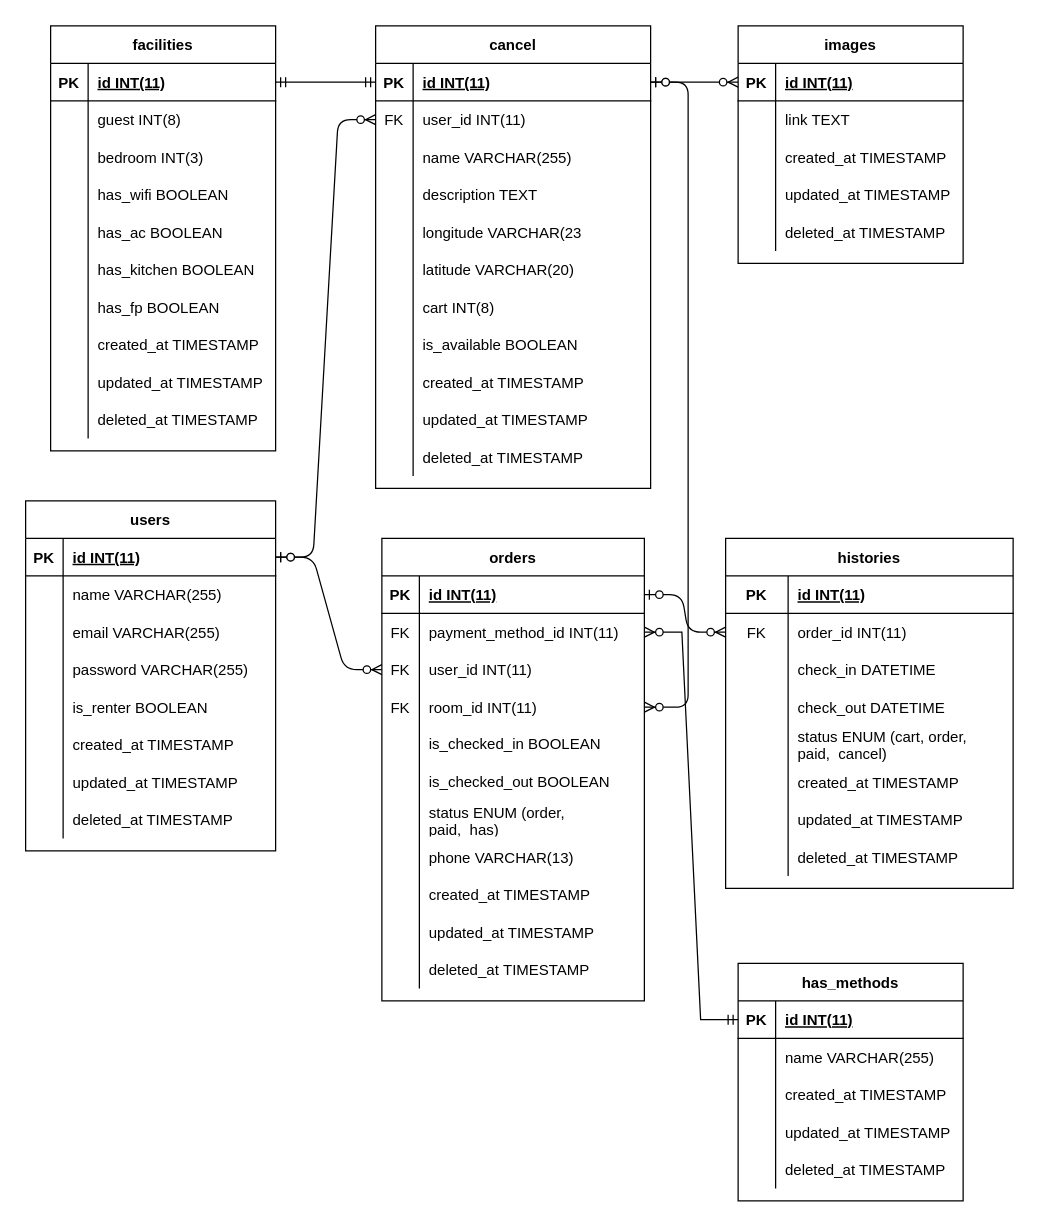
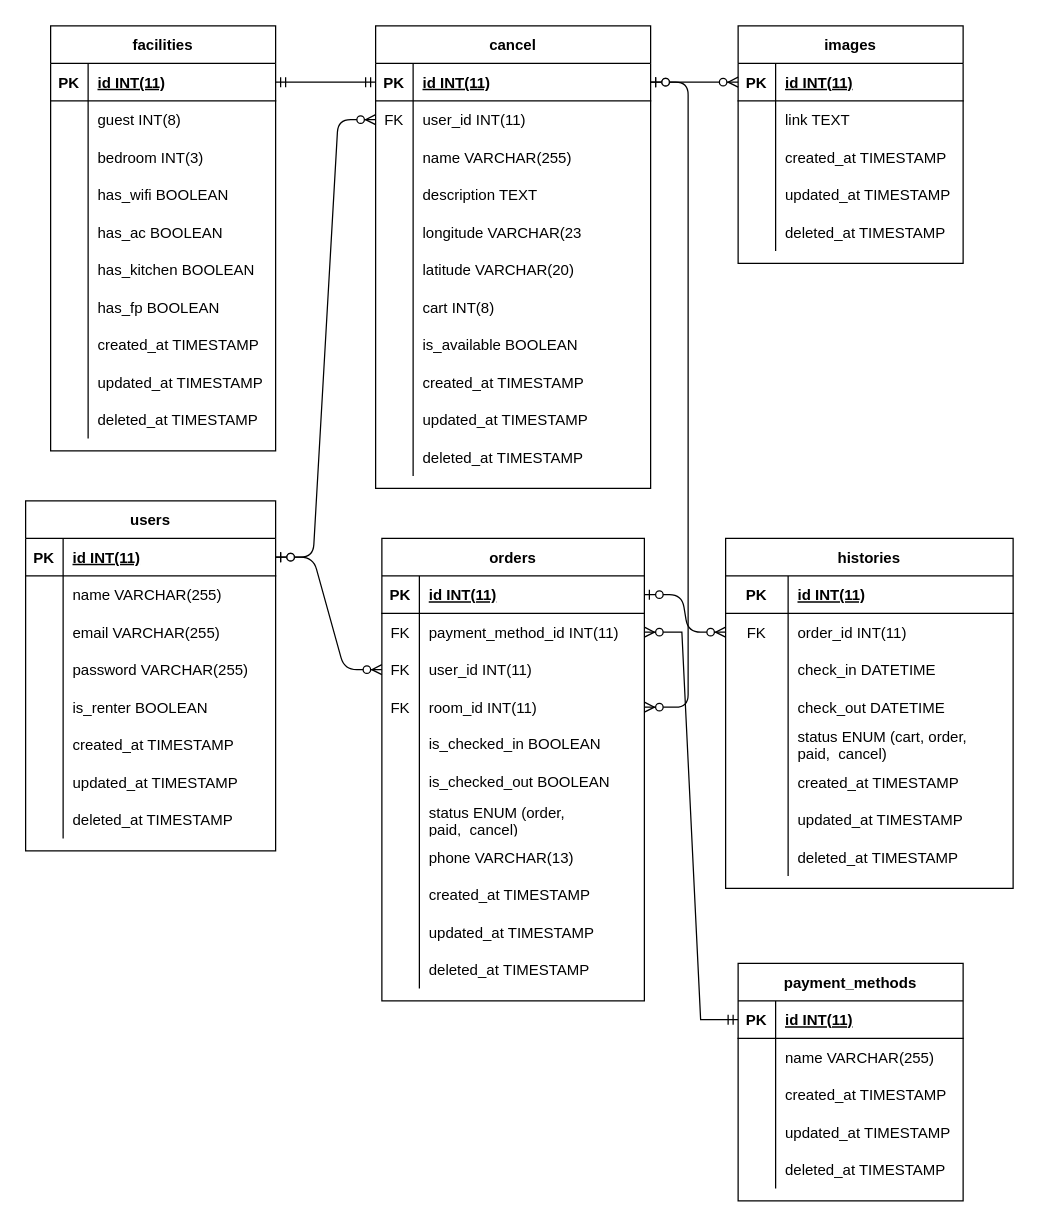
(503, 819) -> (503, 819)
(850, 983) -> (850, 983)
